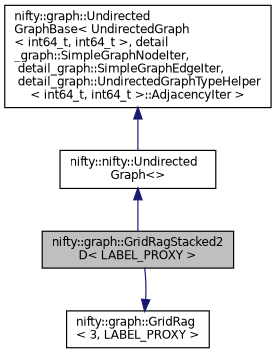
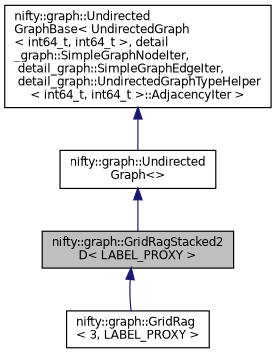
(138, 169) -> (138, 169)
(146, 284) -> (130, 295)
